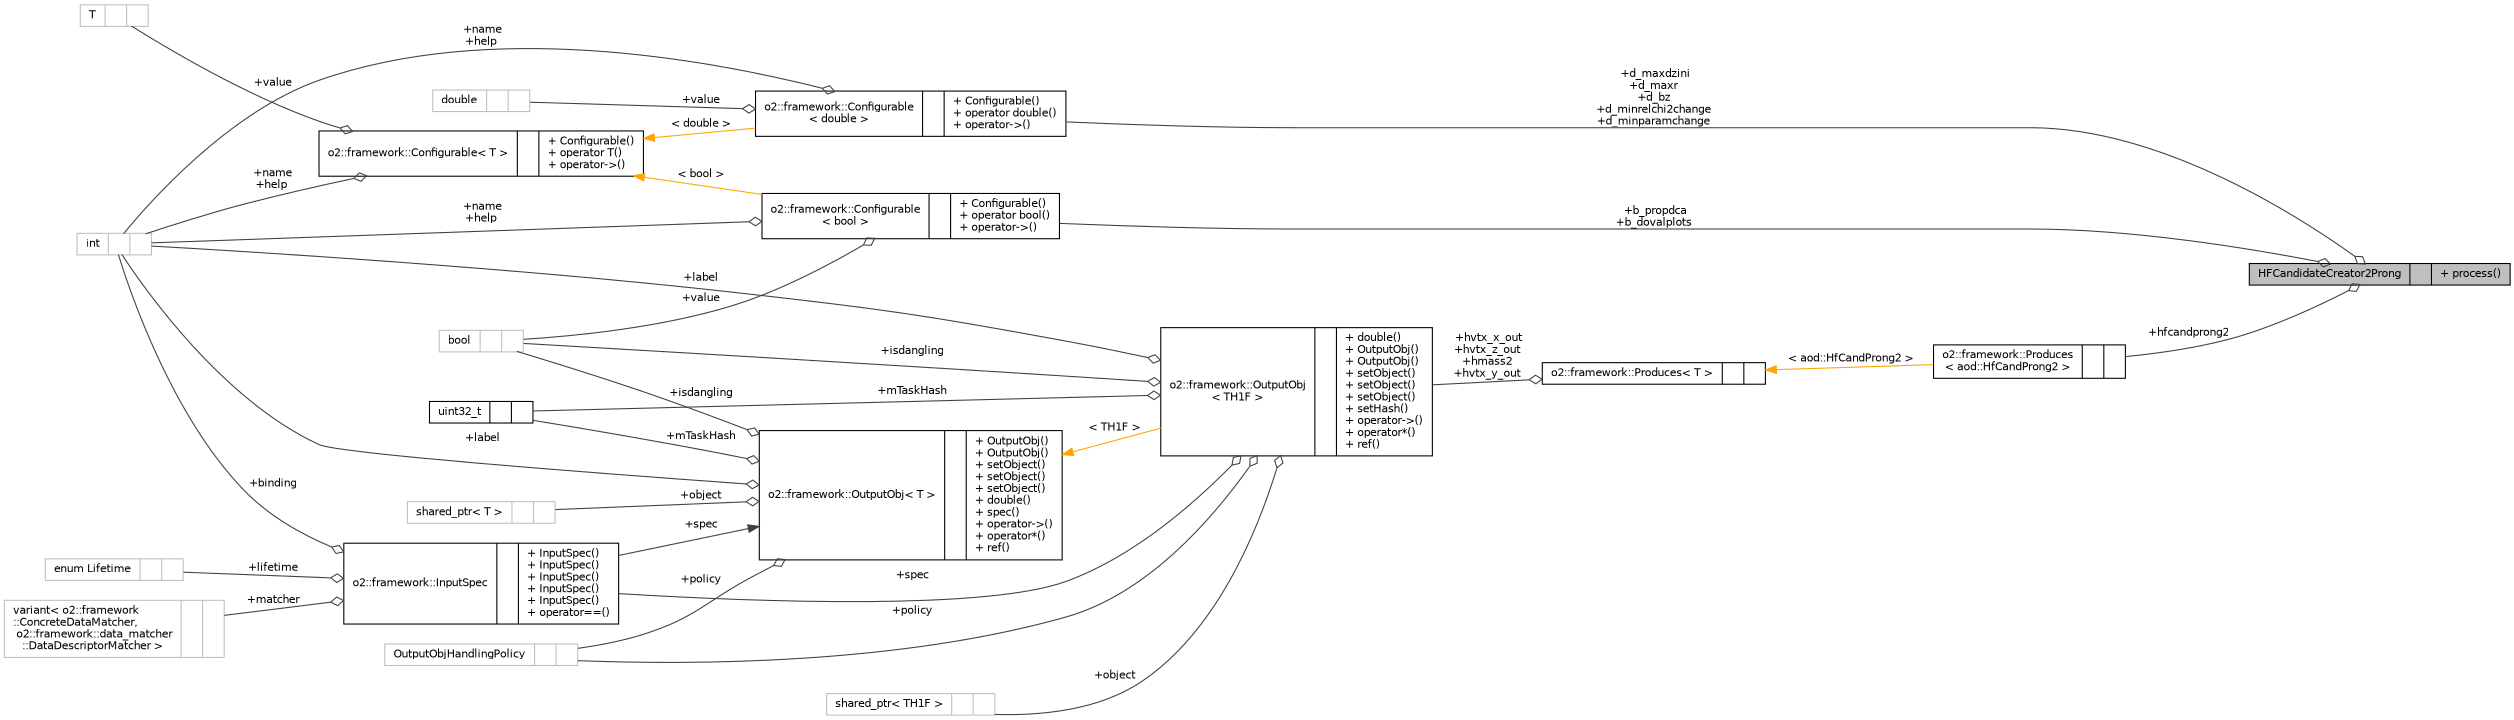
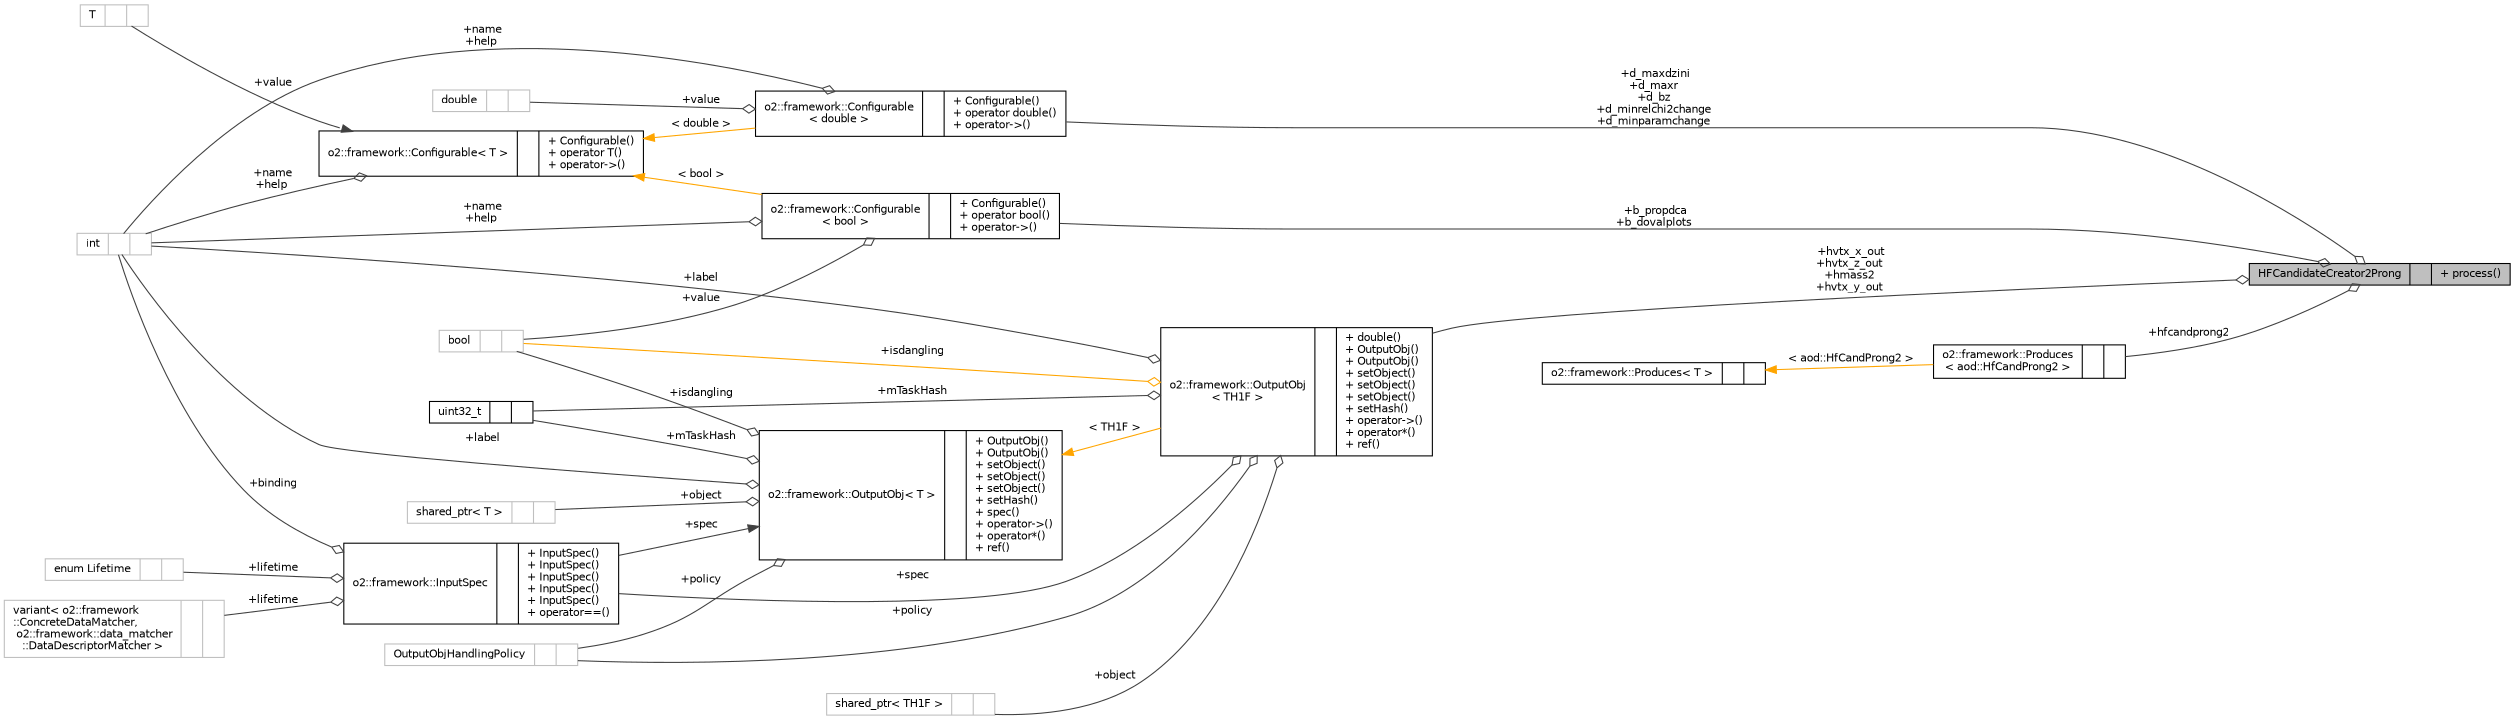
(233, 83) -> (233, 83)
(836, 362) -> (836, 362)
(1481, 382) -> (1833, 299)
(1003, 501) -> (1007, 501)
(272, 600) -> (272, 600)
